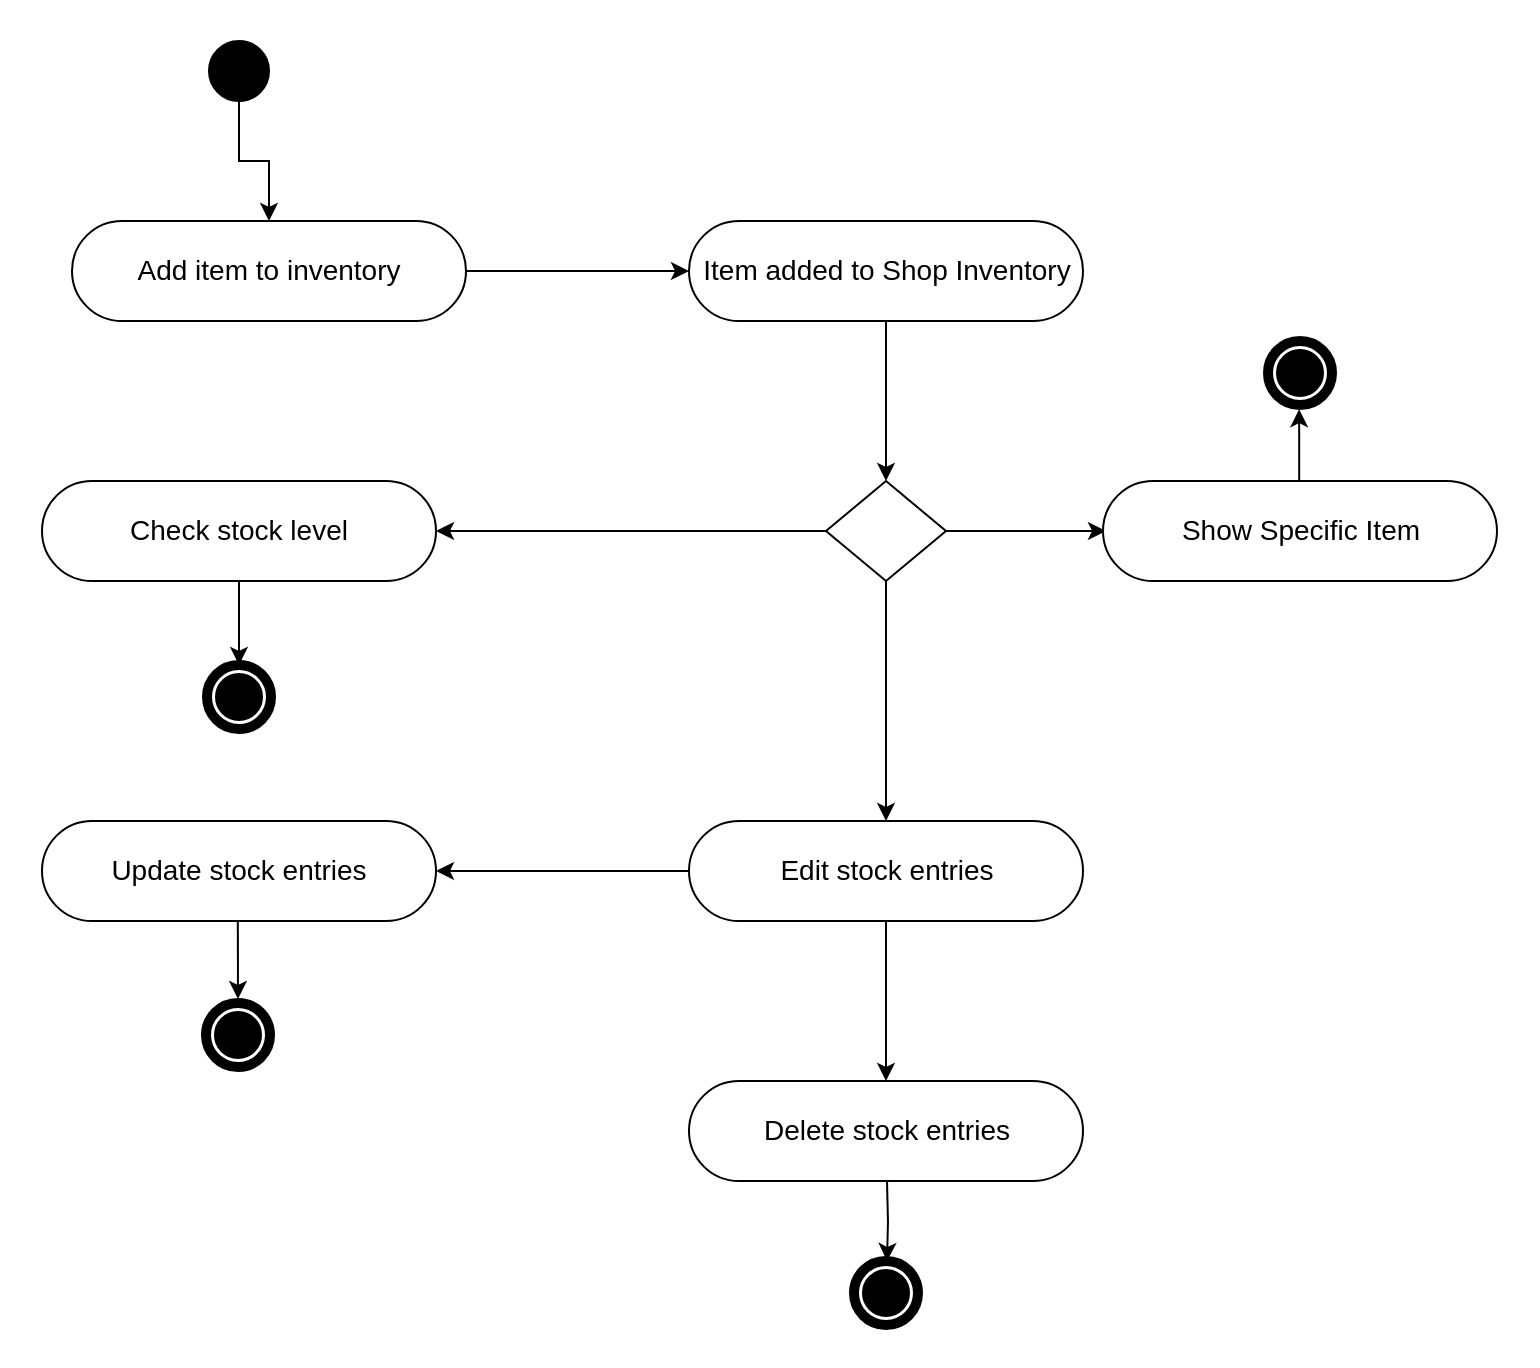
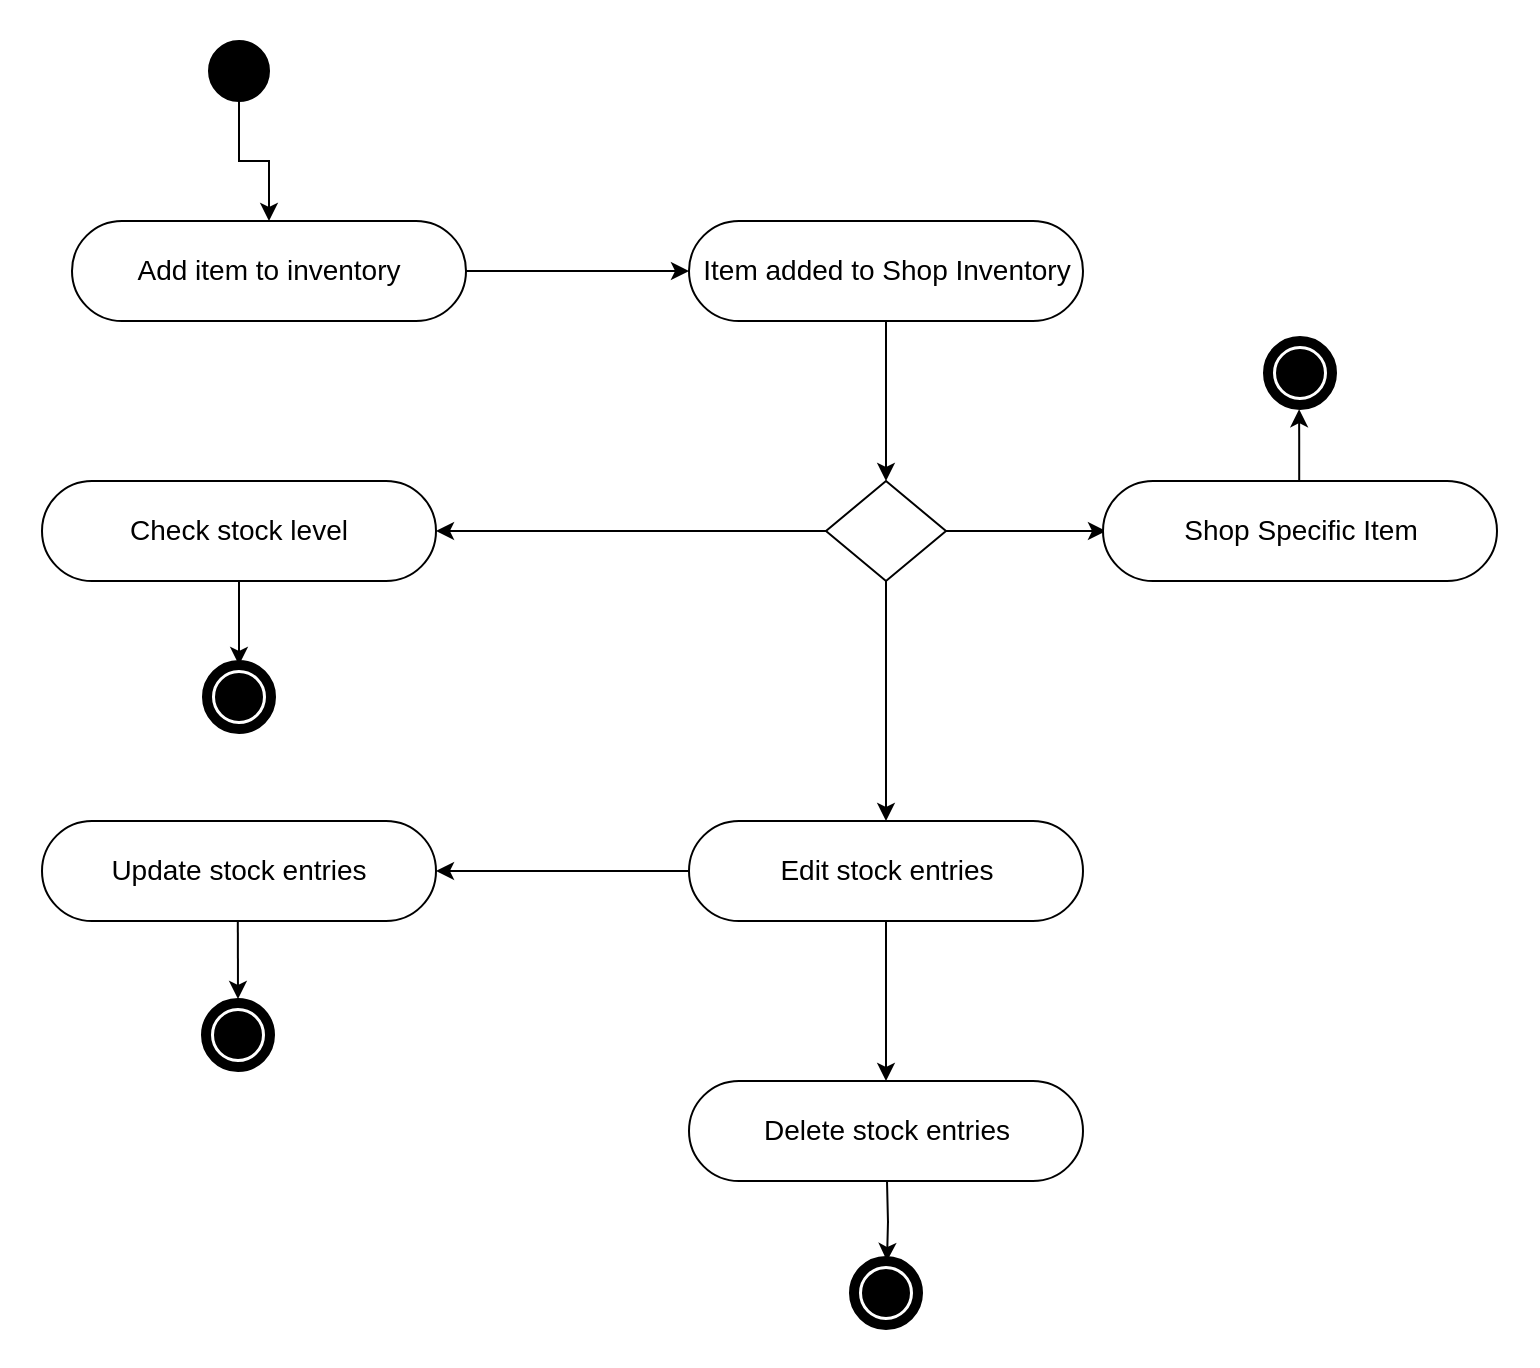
(1302, 531) -> (1302, 531)
